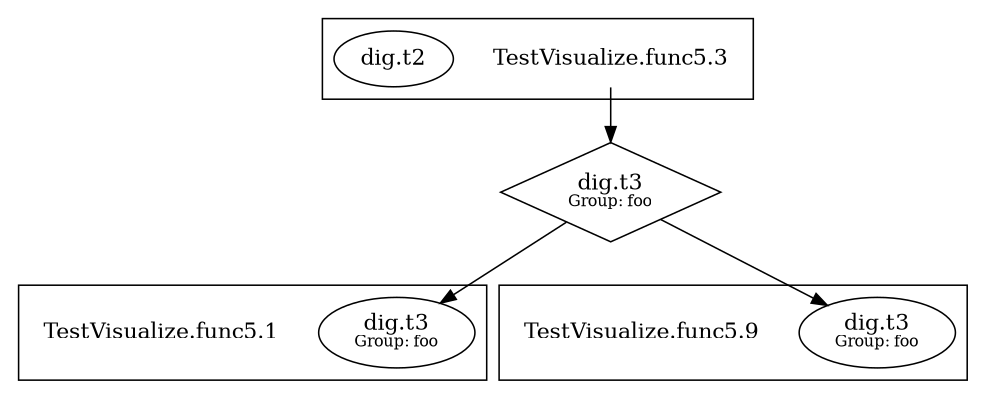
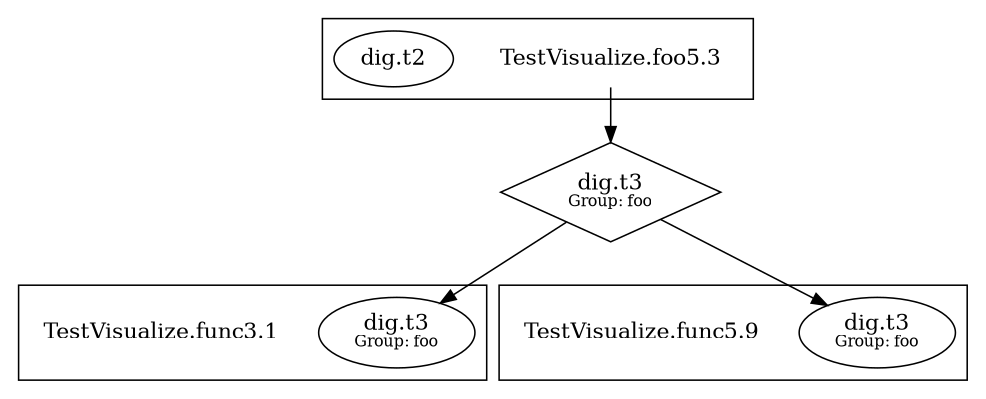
(611, 59) -> (611, 59)
(161, 333) -> (161, 333)
